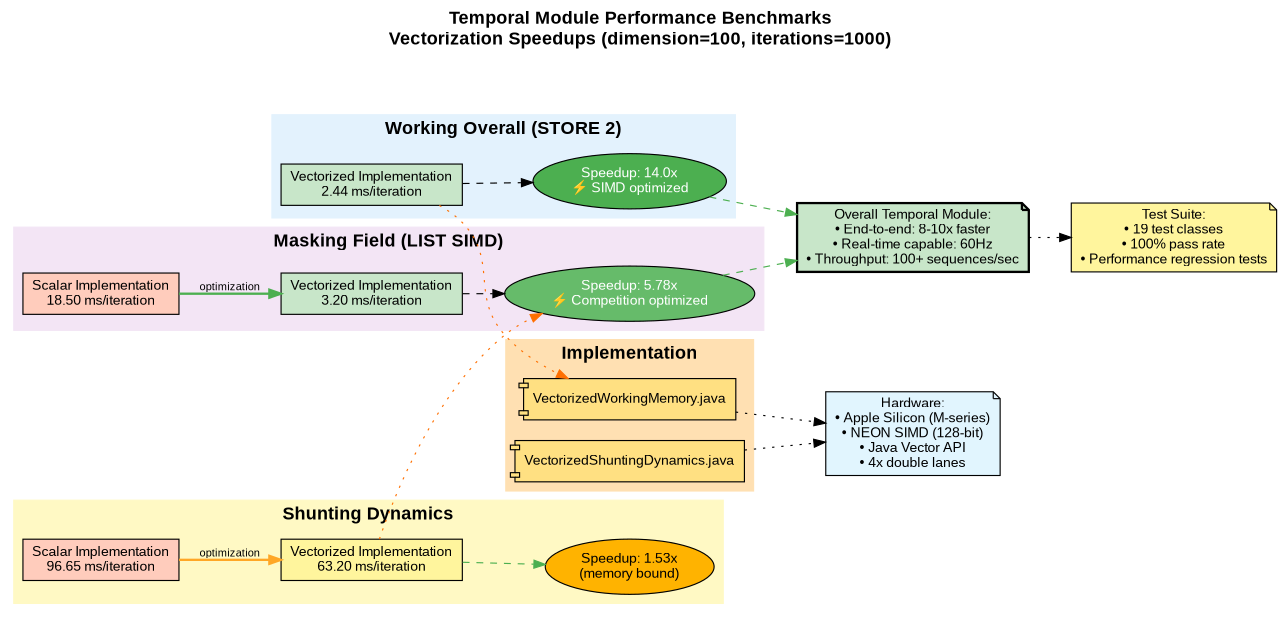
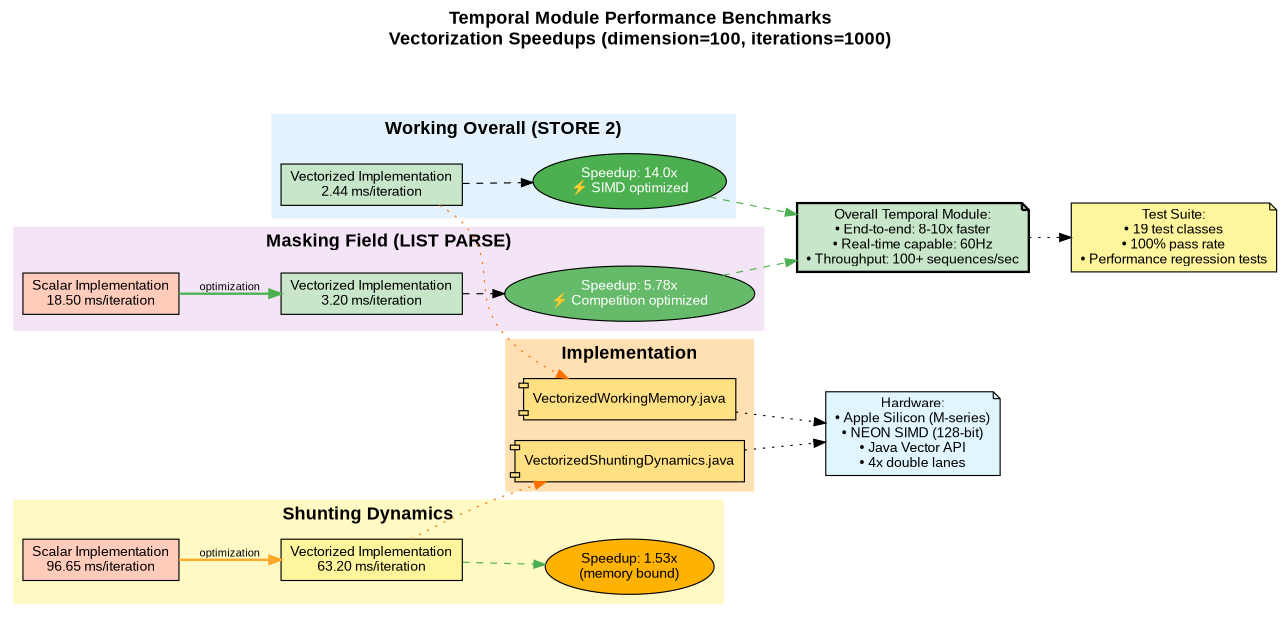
(389, 242) -> (389, 242)
(437, 415) -> (472, 509)
